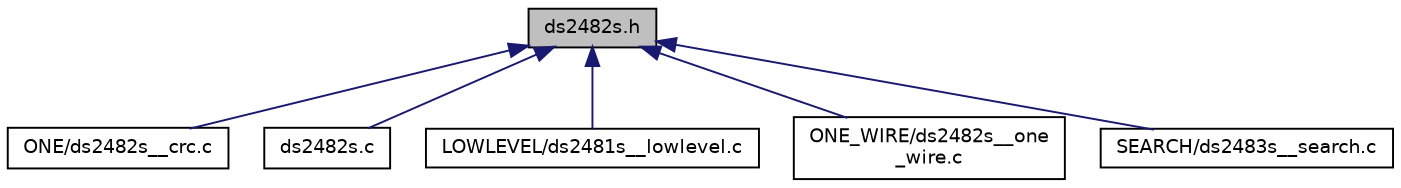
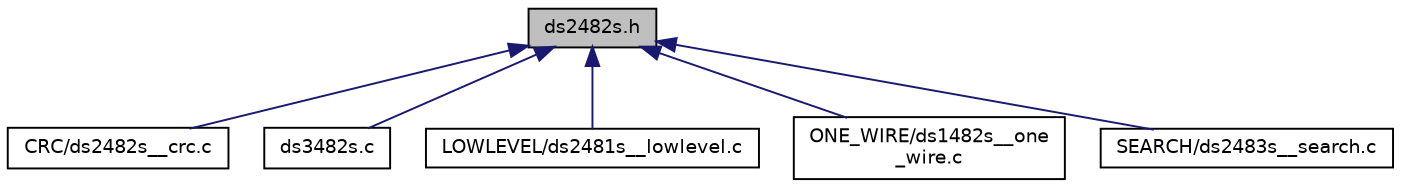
(118, 148) -> (118, 148)
(327, 148) -> (327, 148)
(929, 148) -> (929, 148)
